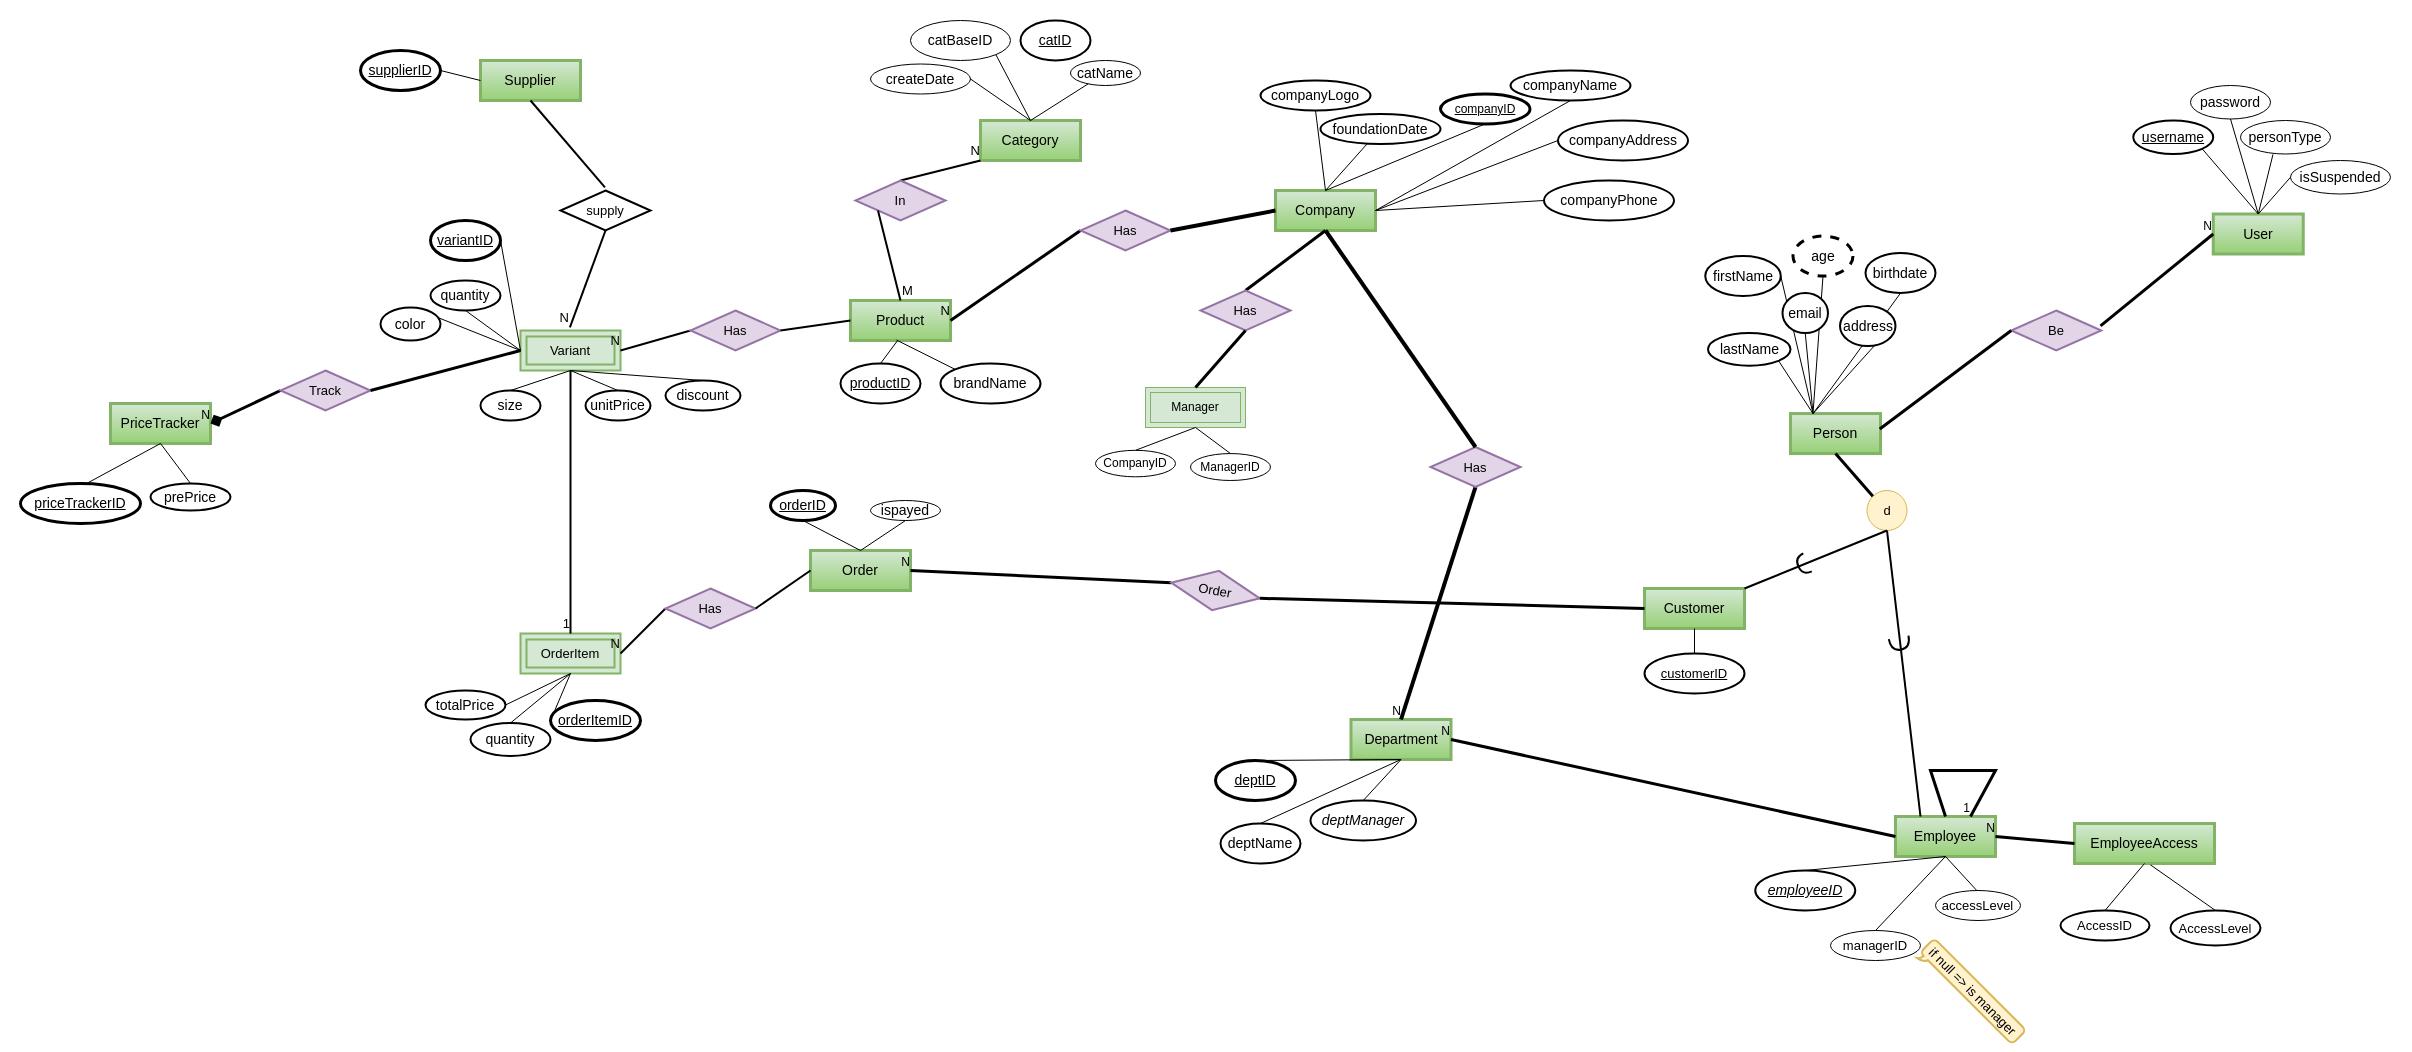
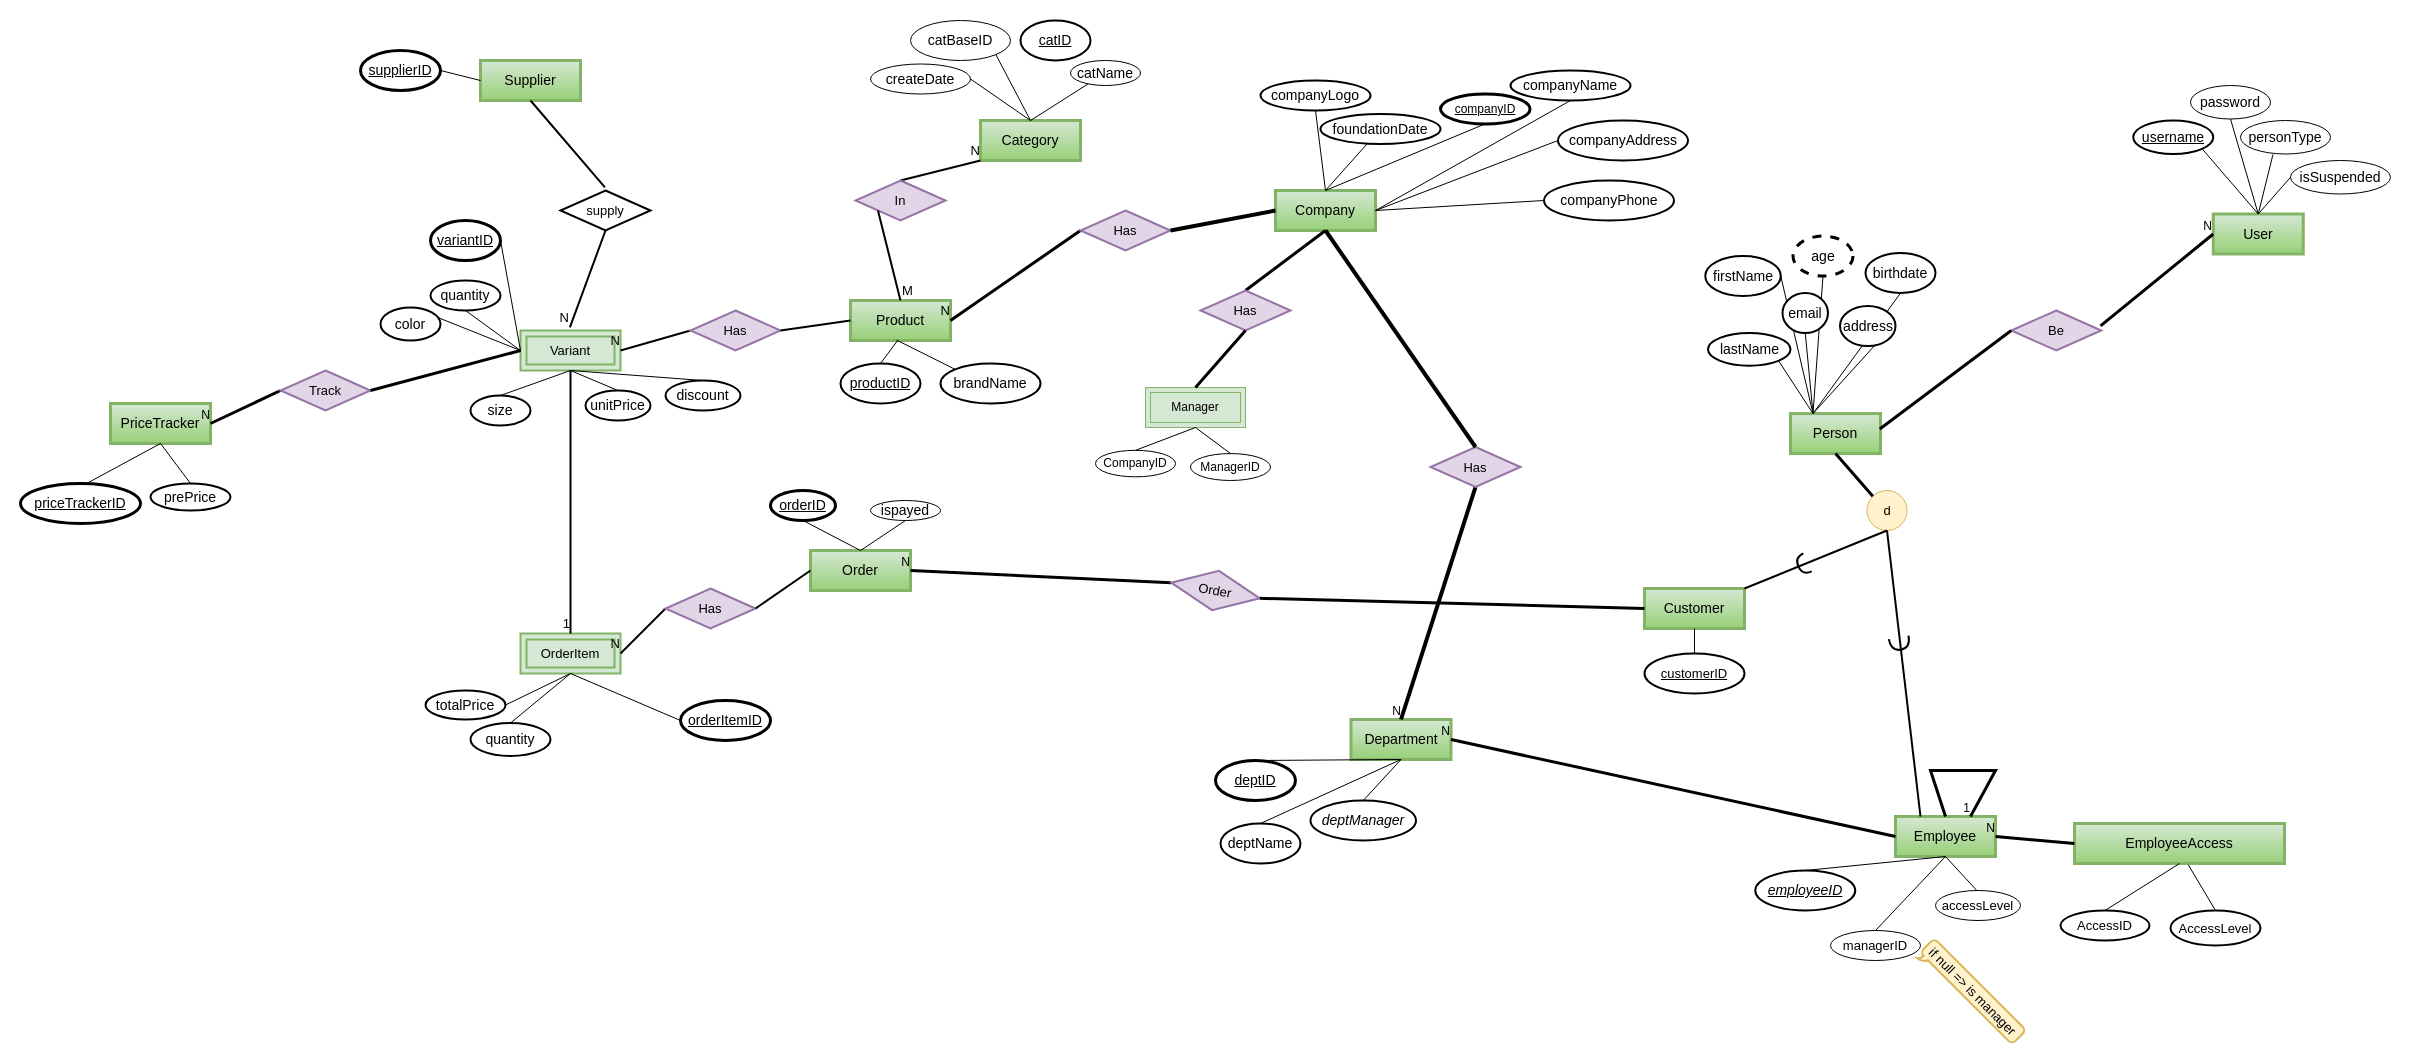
(511, 406) -> (501, 411)
(221, 418) -> (217, 421)
(596, 721) -> (726, 721)
(2145, 844) -> (2180, 844)
